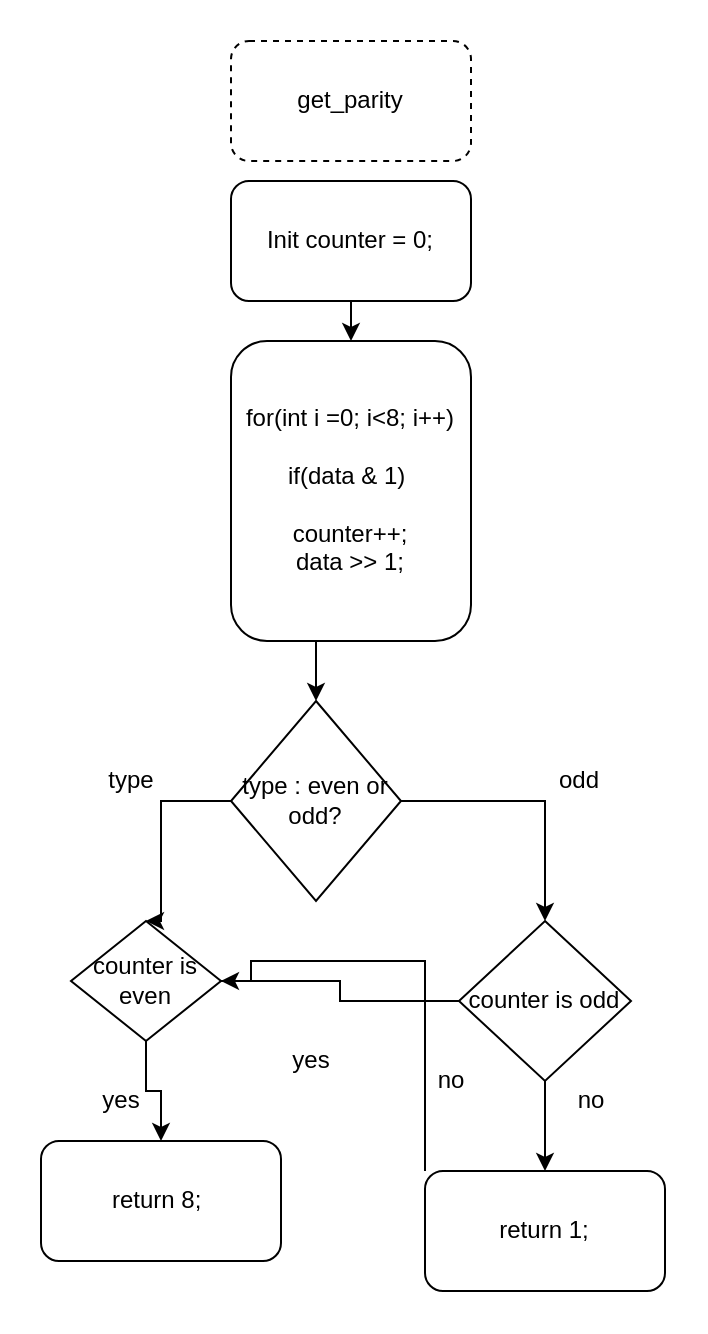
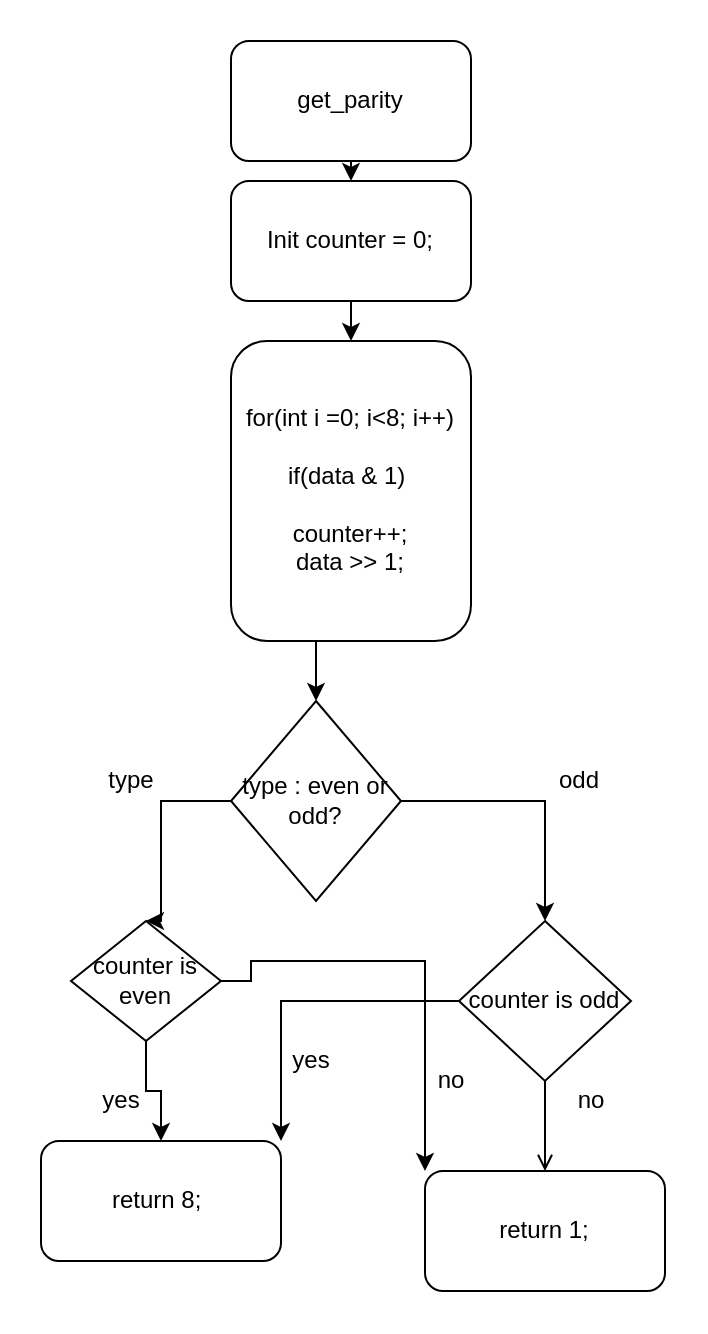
(351, 101) -> (351, 101)
none -> (351, 164)
(308, 981) -> (281, 1034)
(545, 1156) -> (545, 1158)
(425, 1162) -> (425, 1156)
